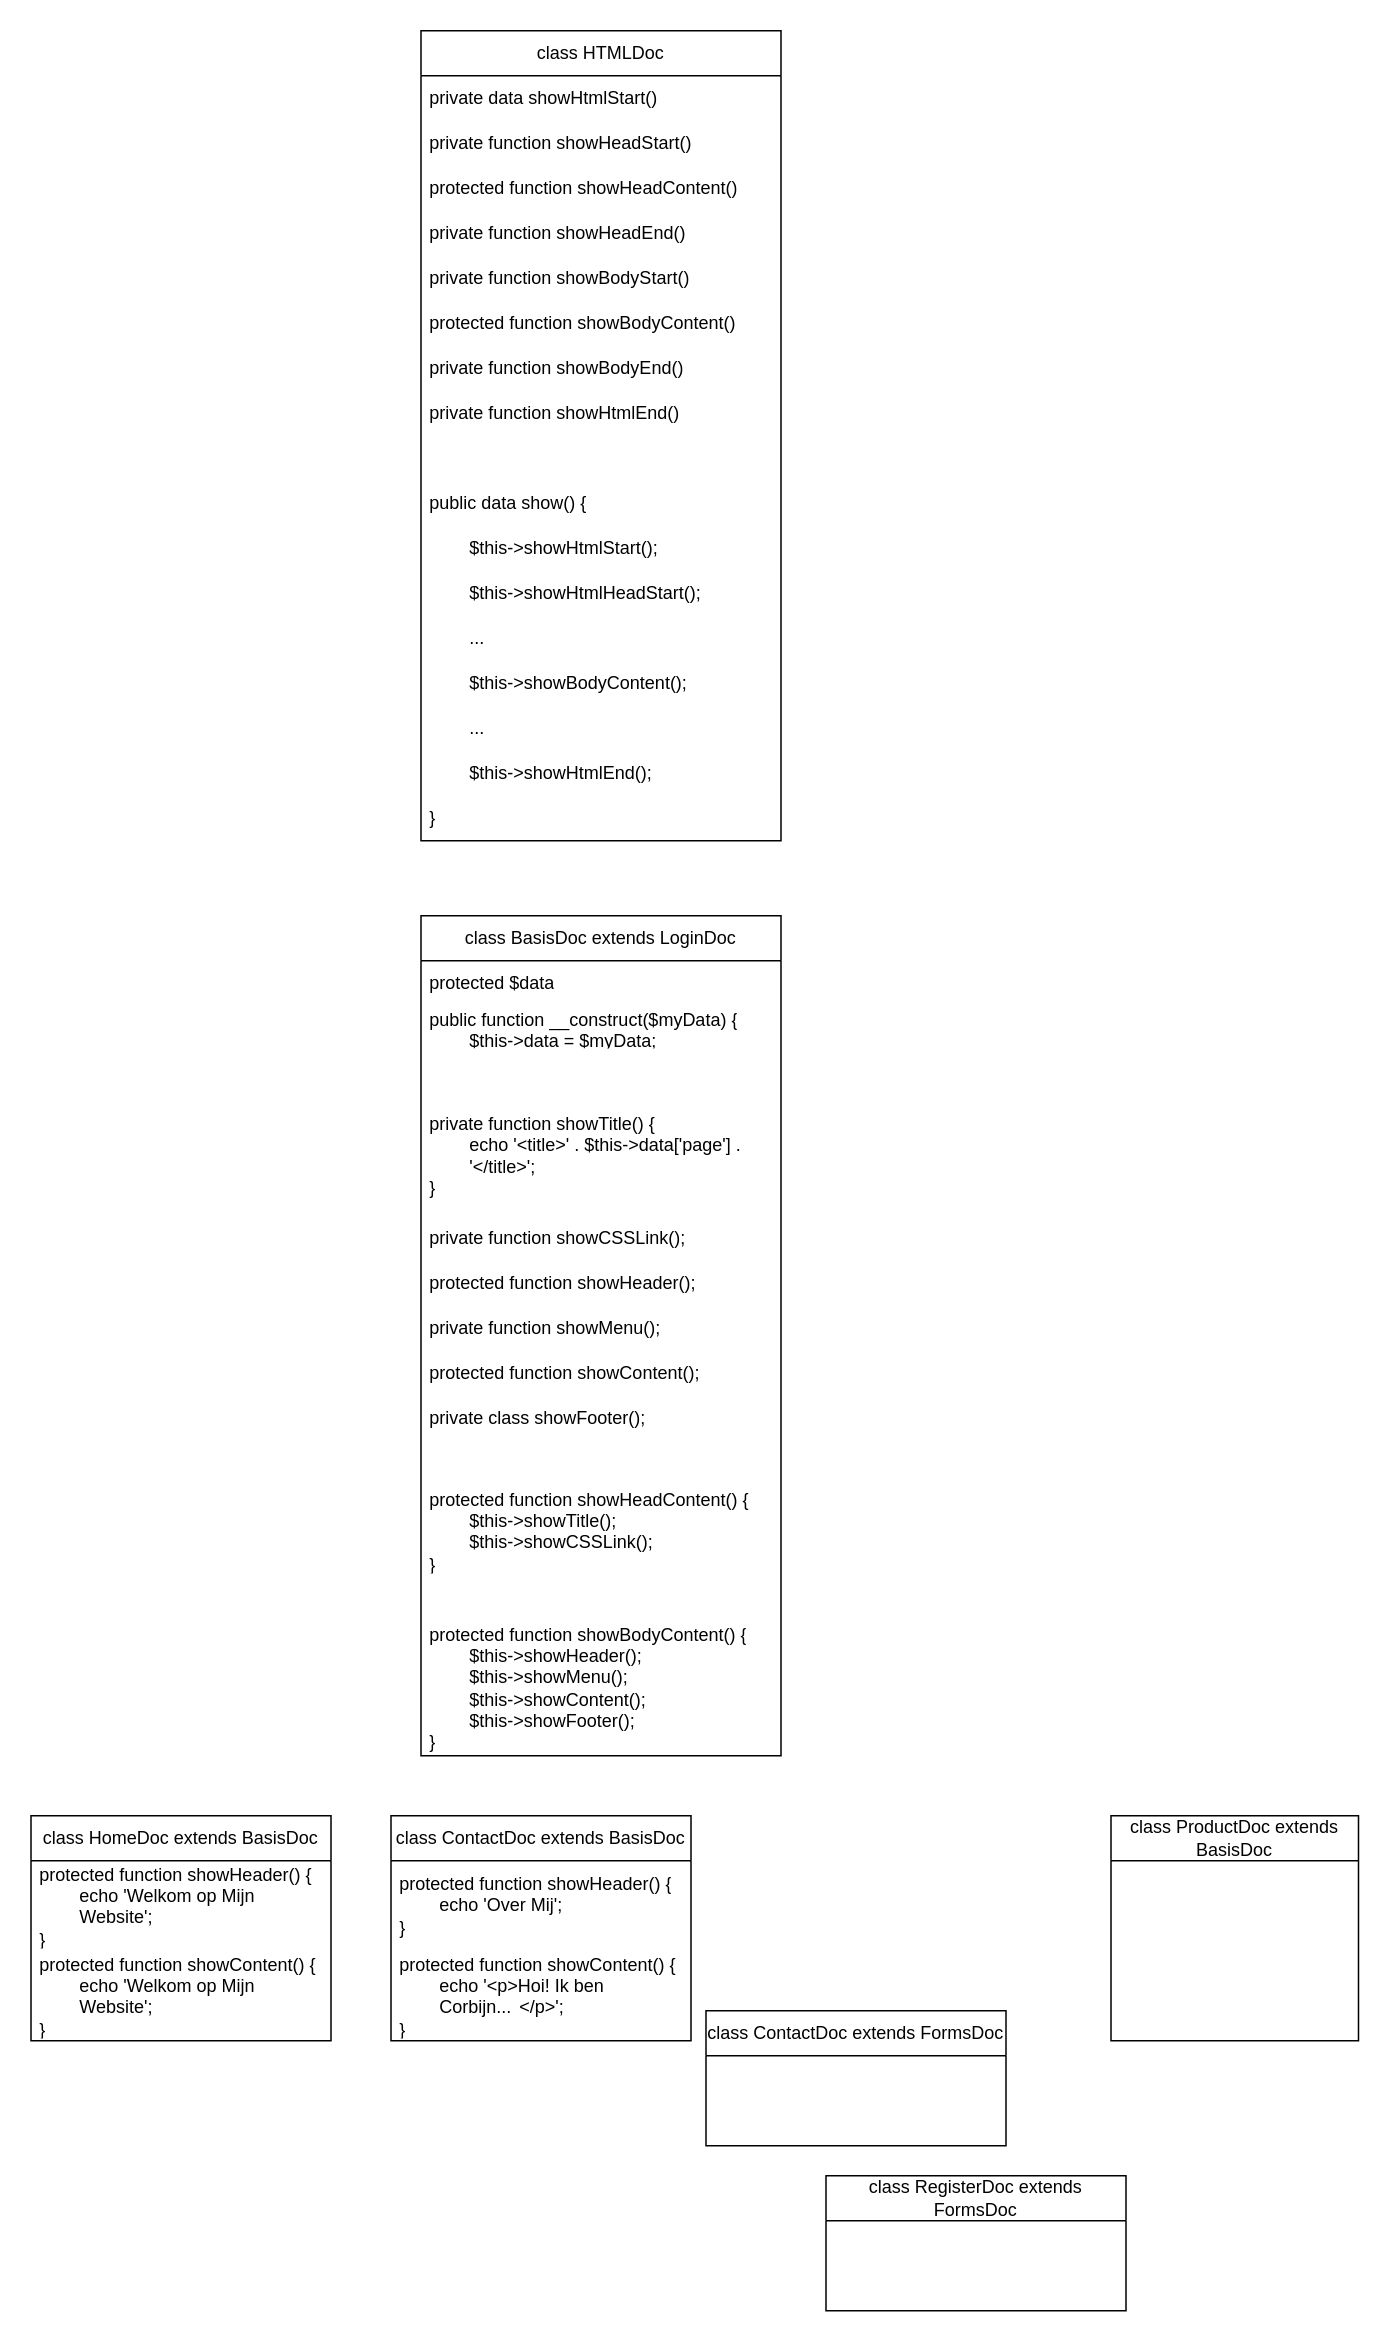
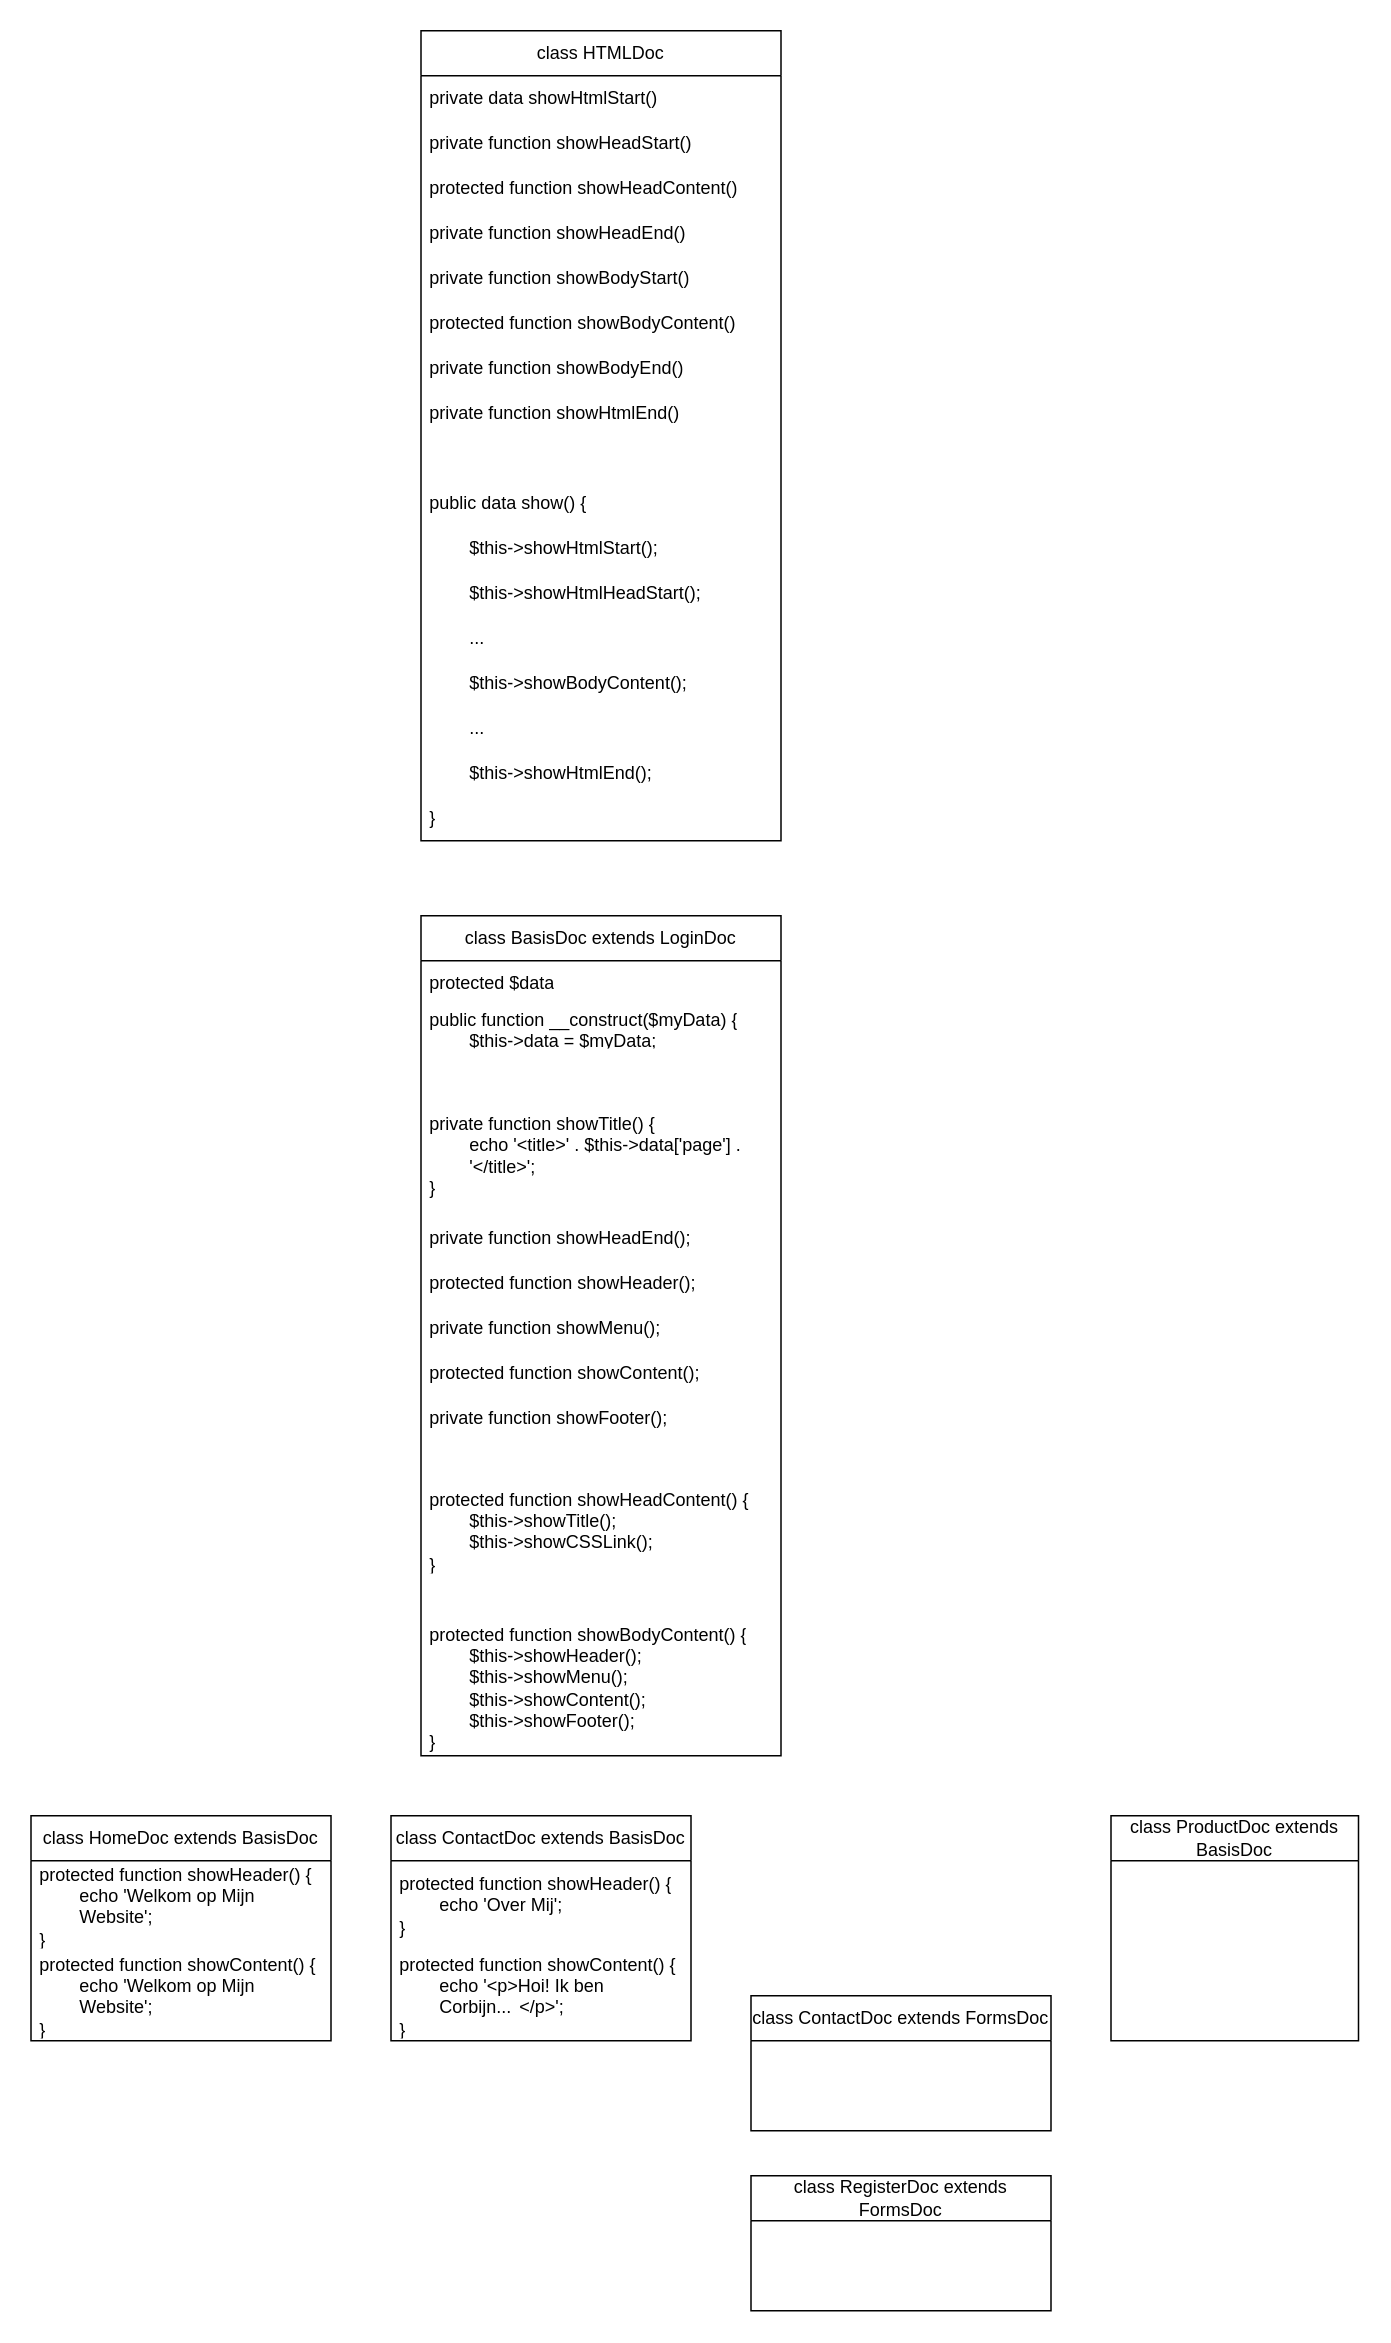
(572, 1238) -> (574, 1238)
(554, 1418) -> (569, 1418)
(856, 2078) -> (901, 2063)
(976, 2243) -> (901, 2243)
